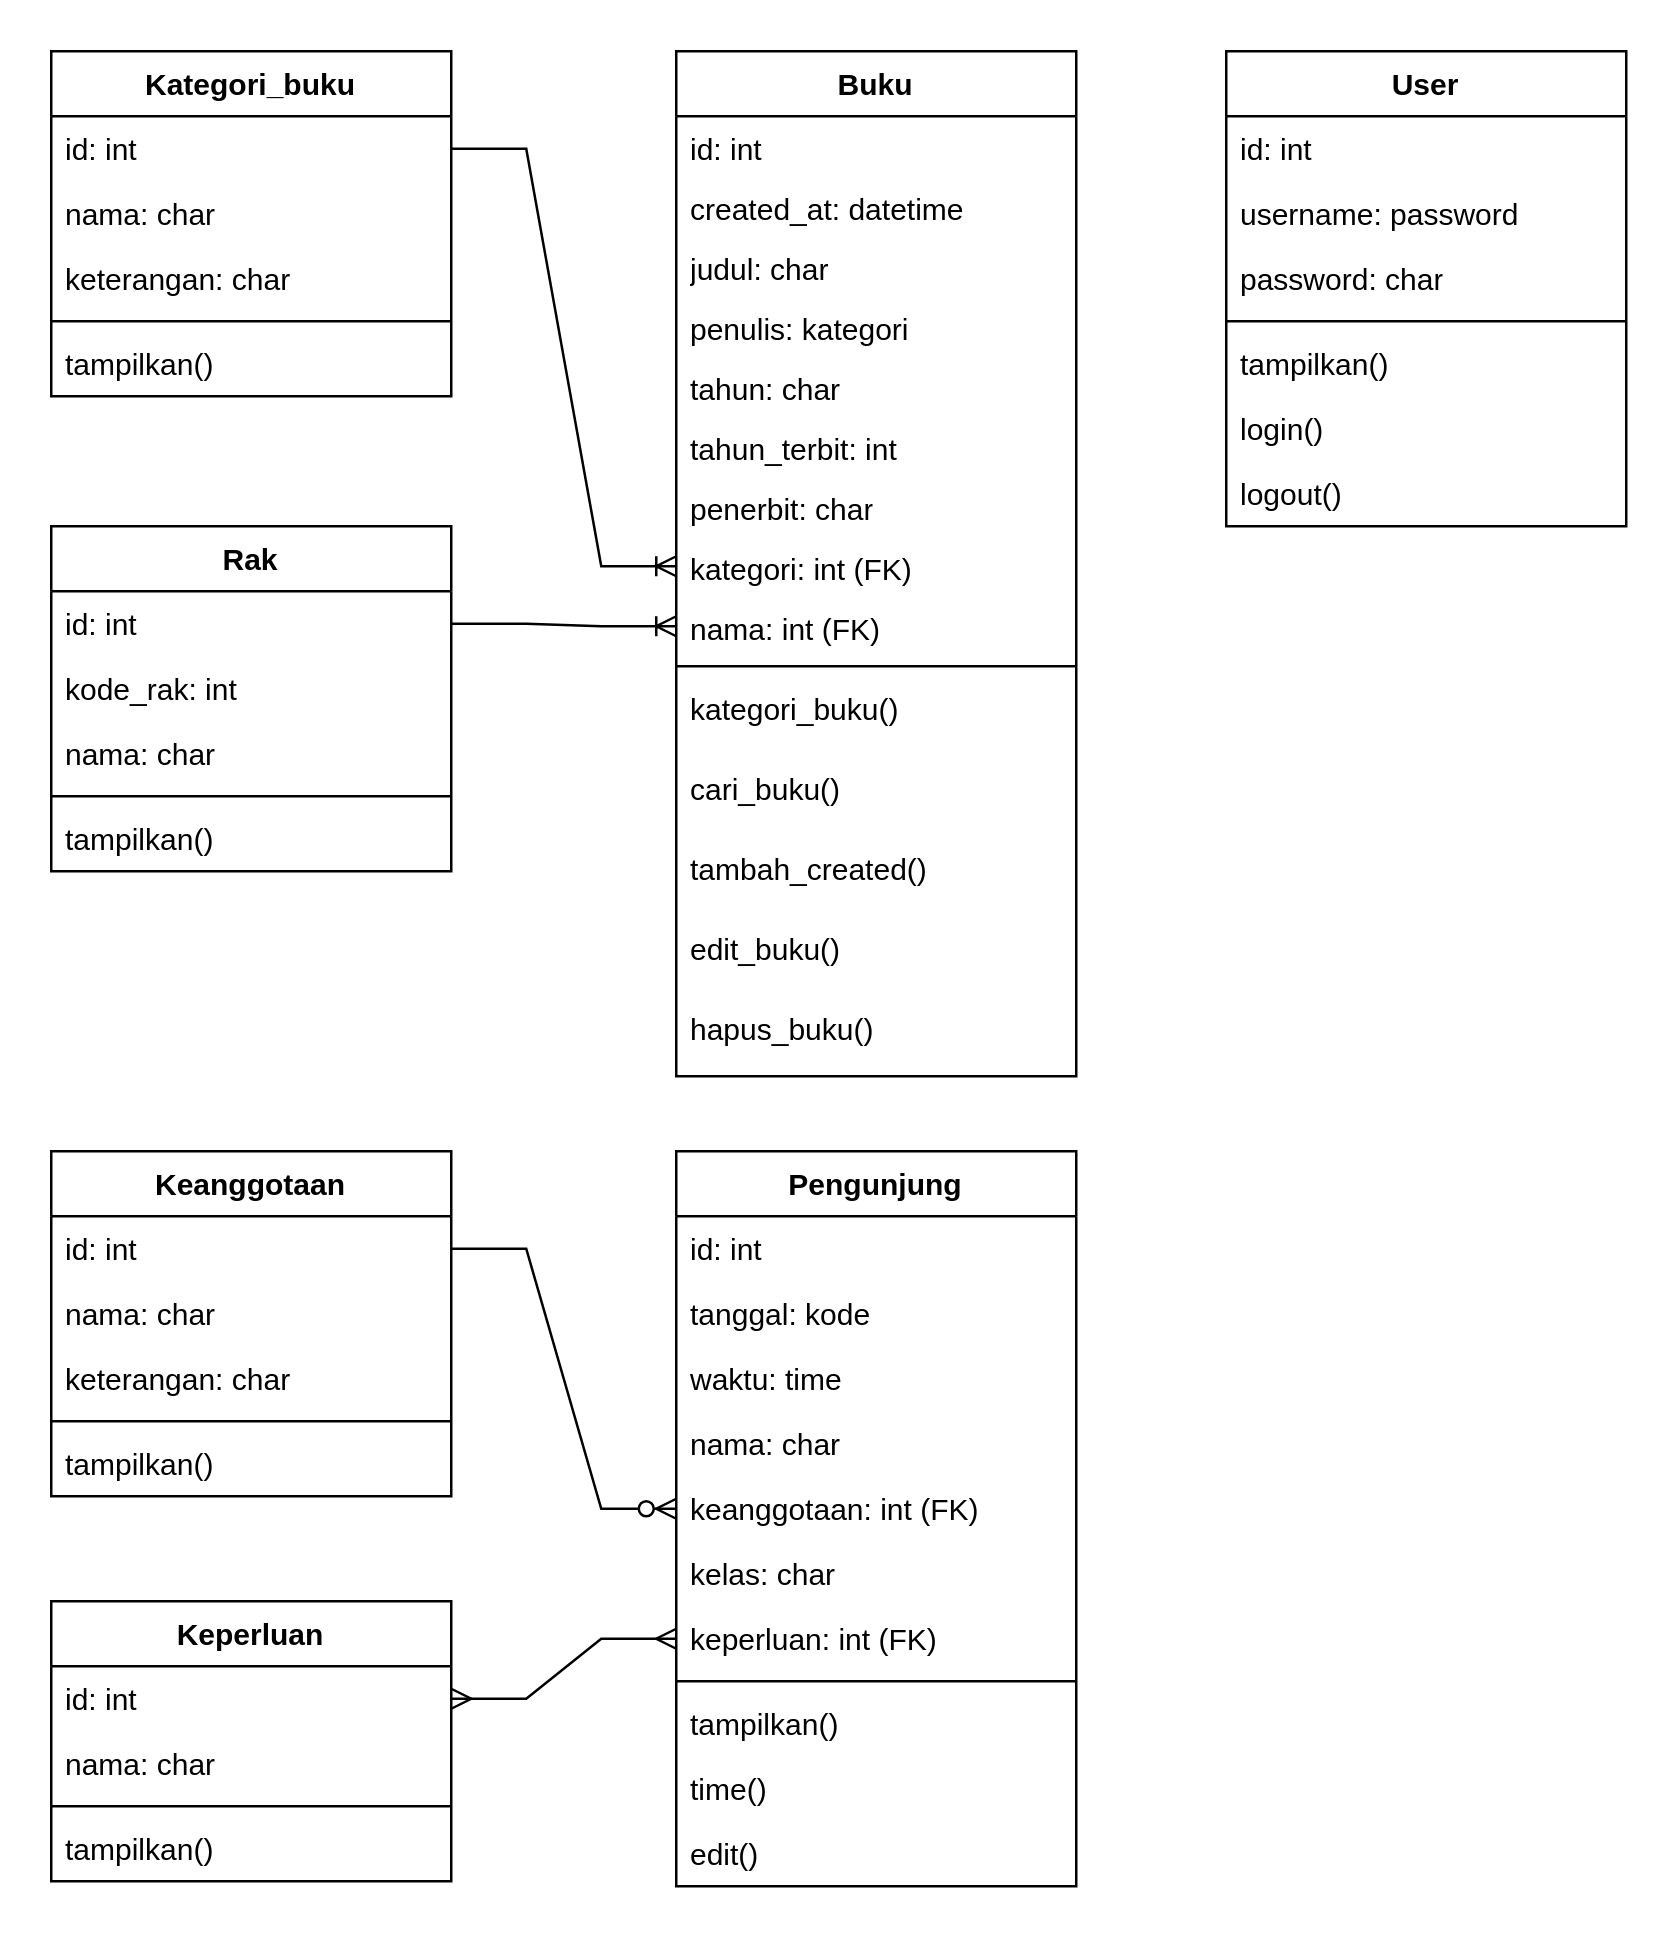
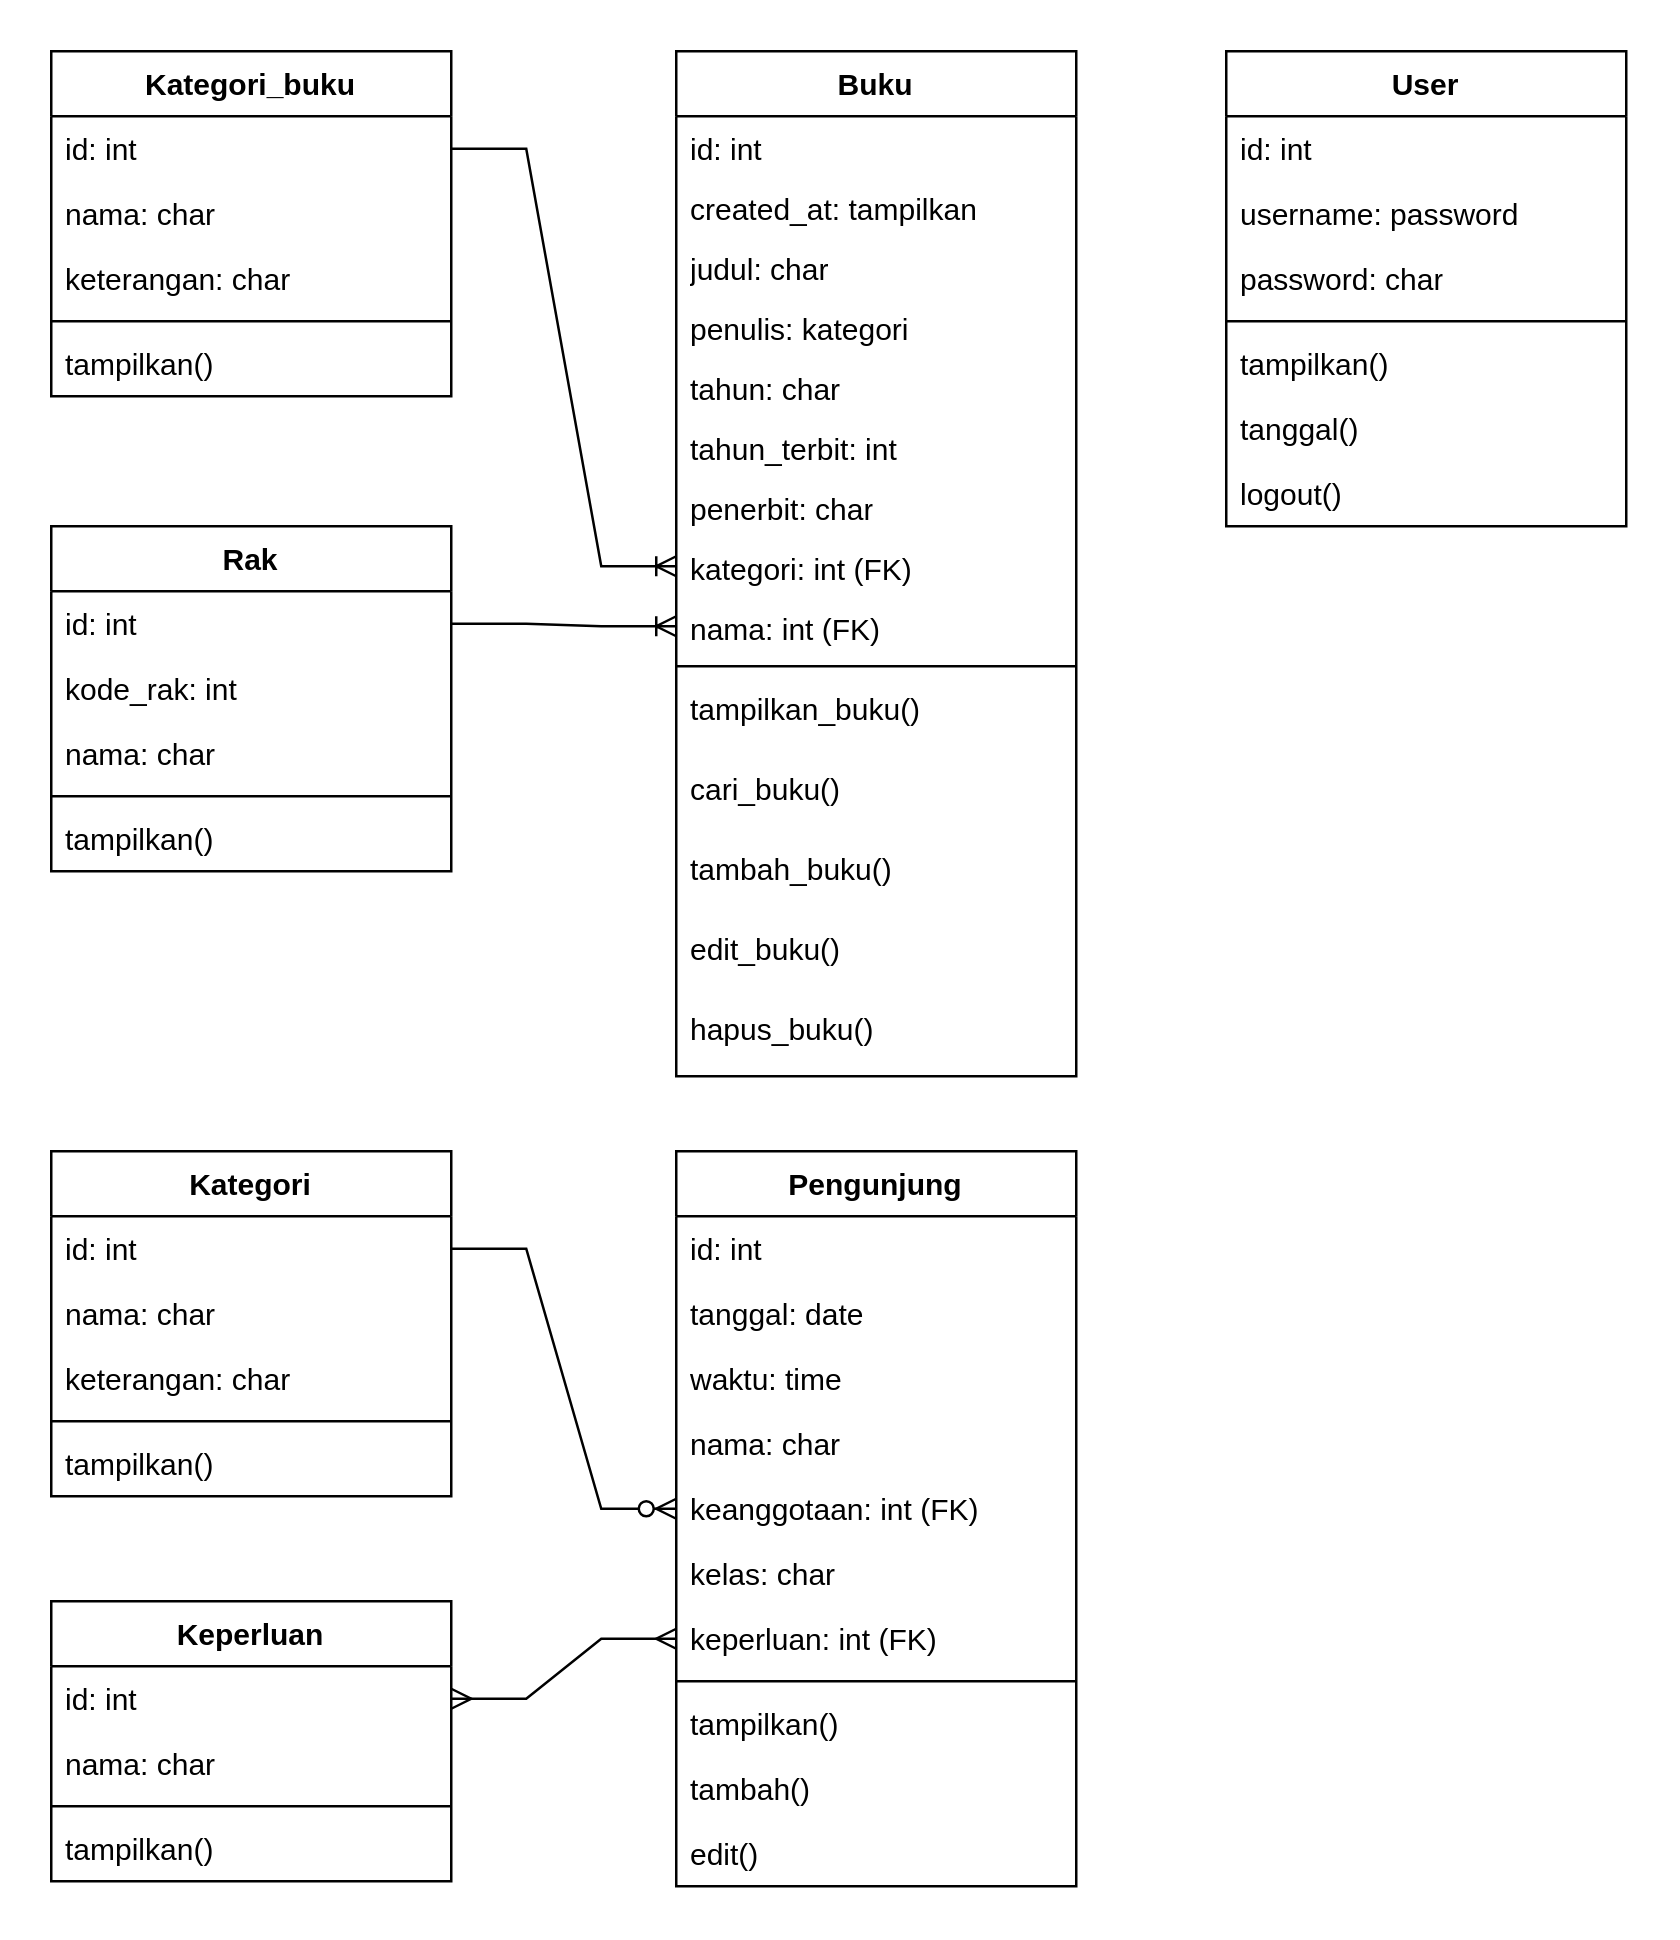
(848, 212) -> (852, 212)
(1292, 432) -> (1313, 432)
(813, 712) -> (818, 712)
(826, 872) -> (800, 872)
(251, 1187) -> (251, 1187)
(789, 1317) -> (789, 1317)
(738, 1792) -> (758, 1792)
